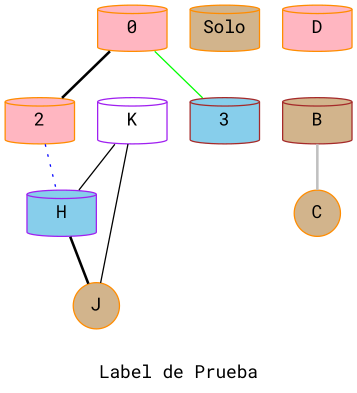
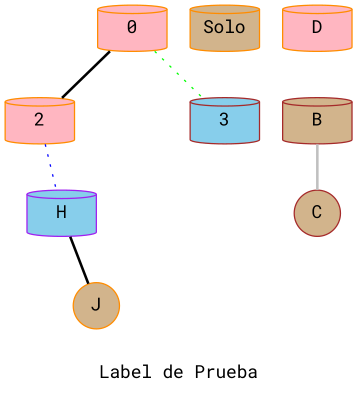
(179, 75) -> (179, 75)
(132, 121) -> none
(317, 213) -> (317, 213)
